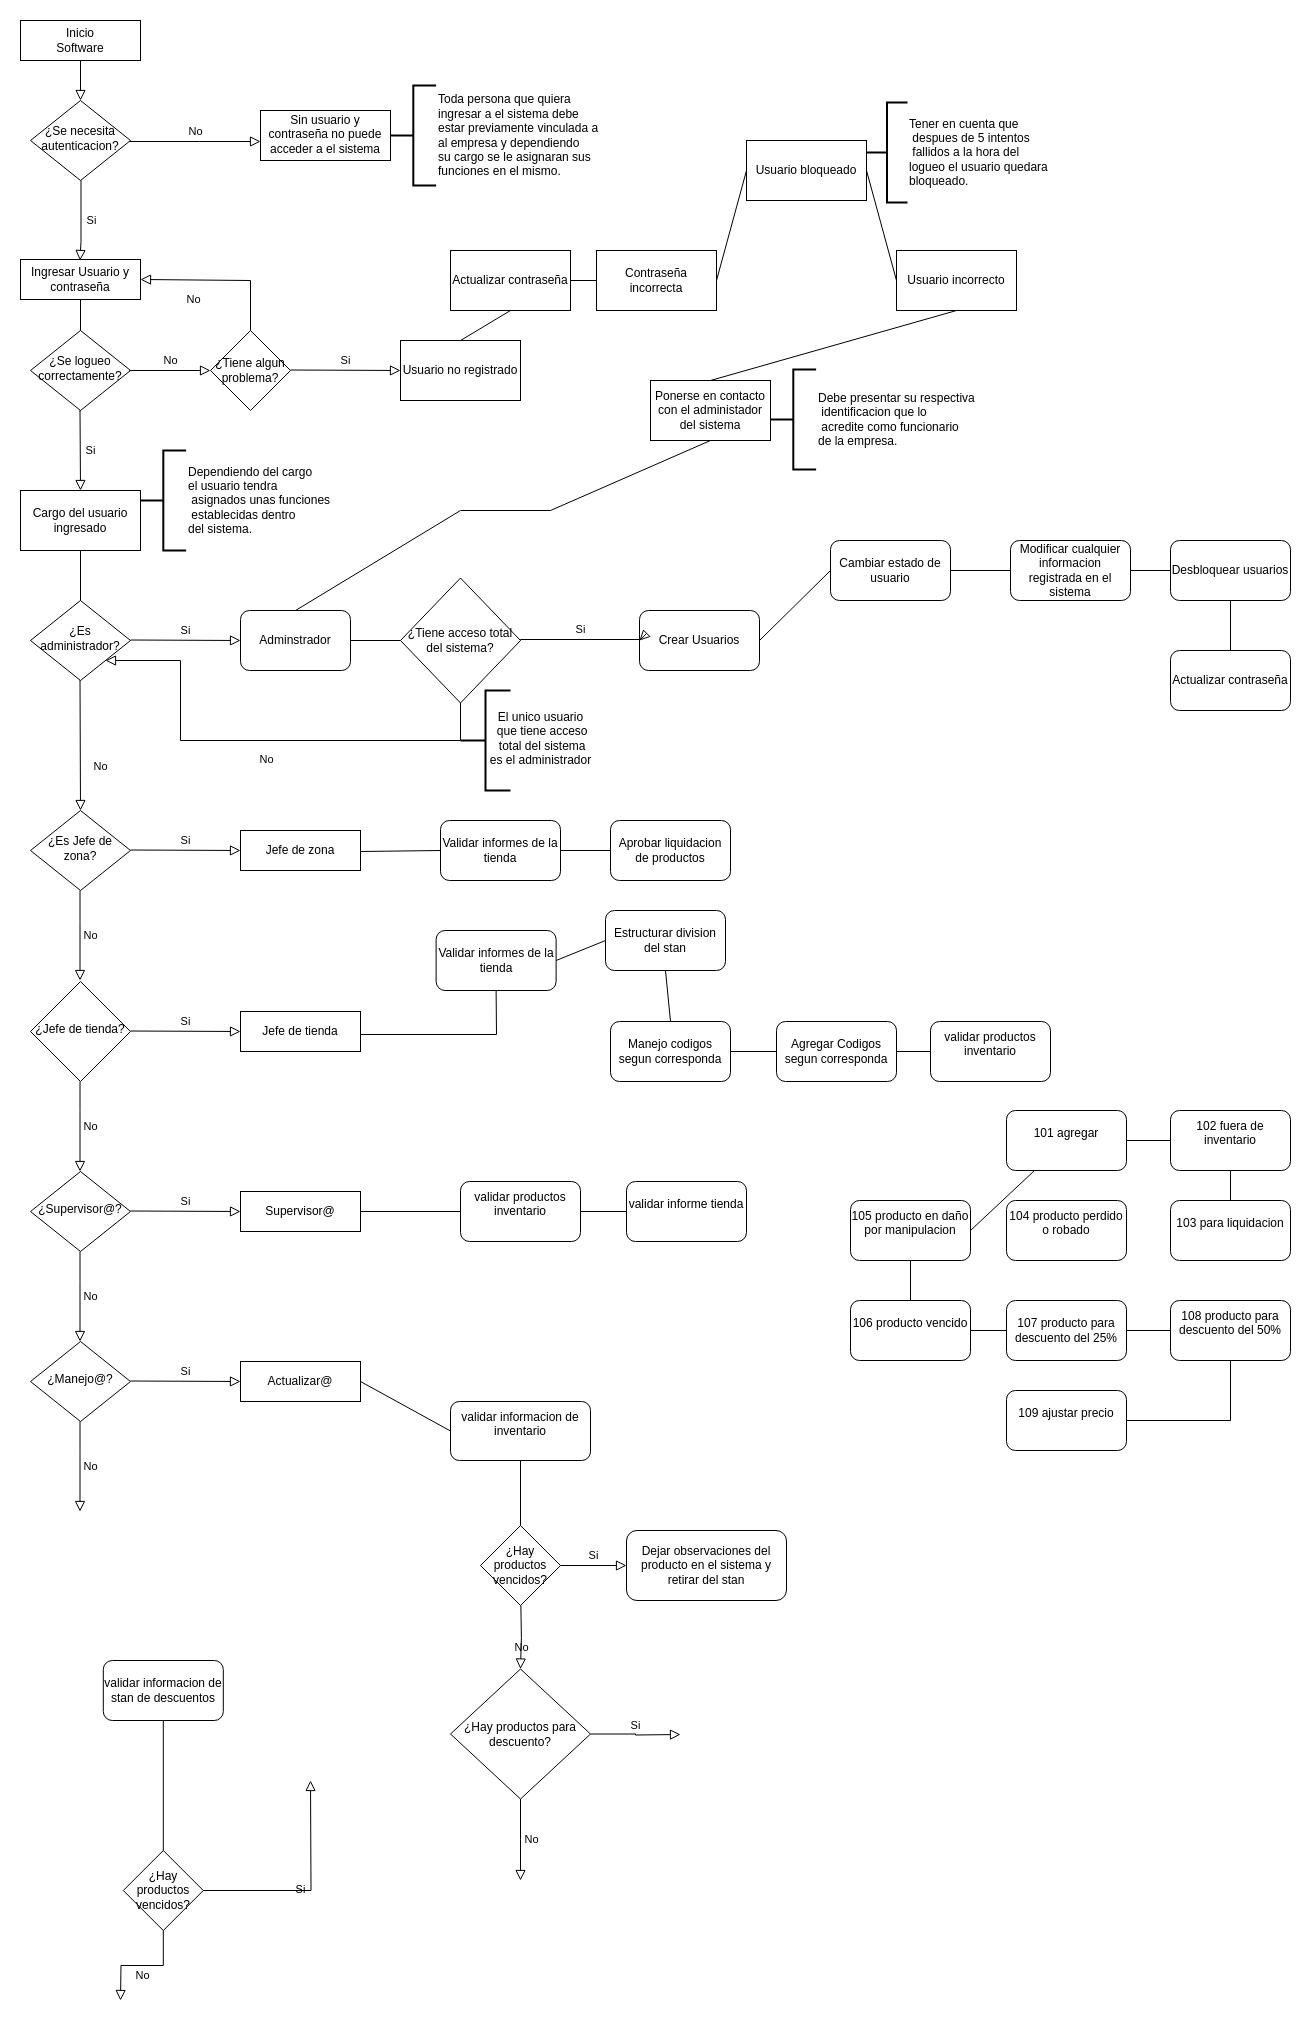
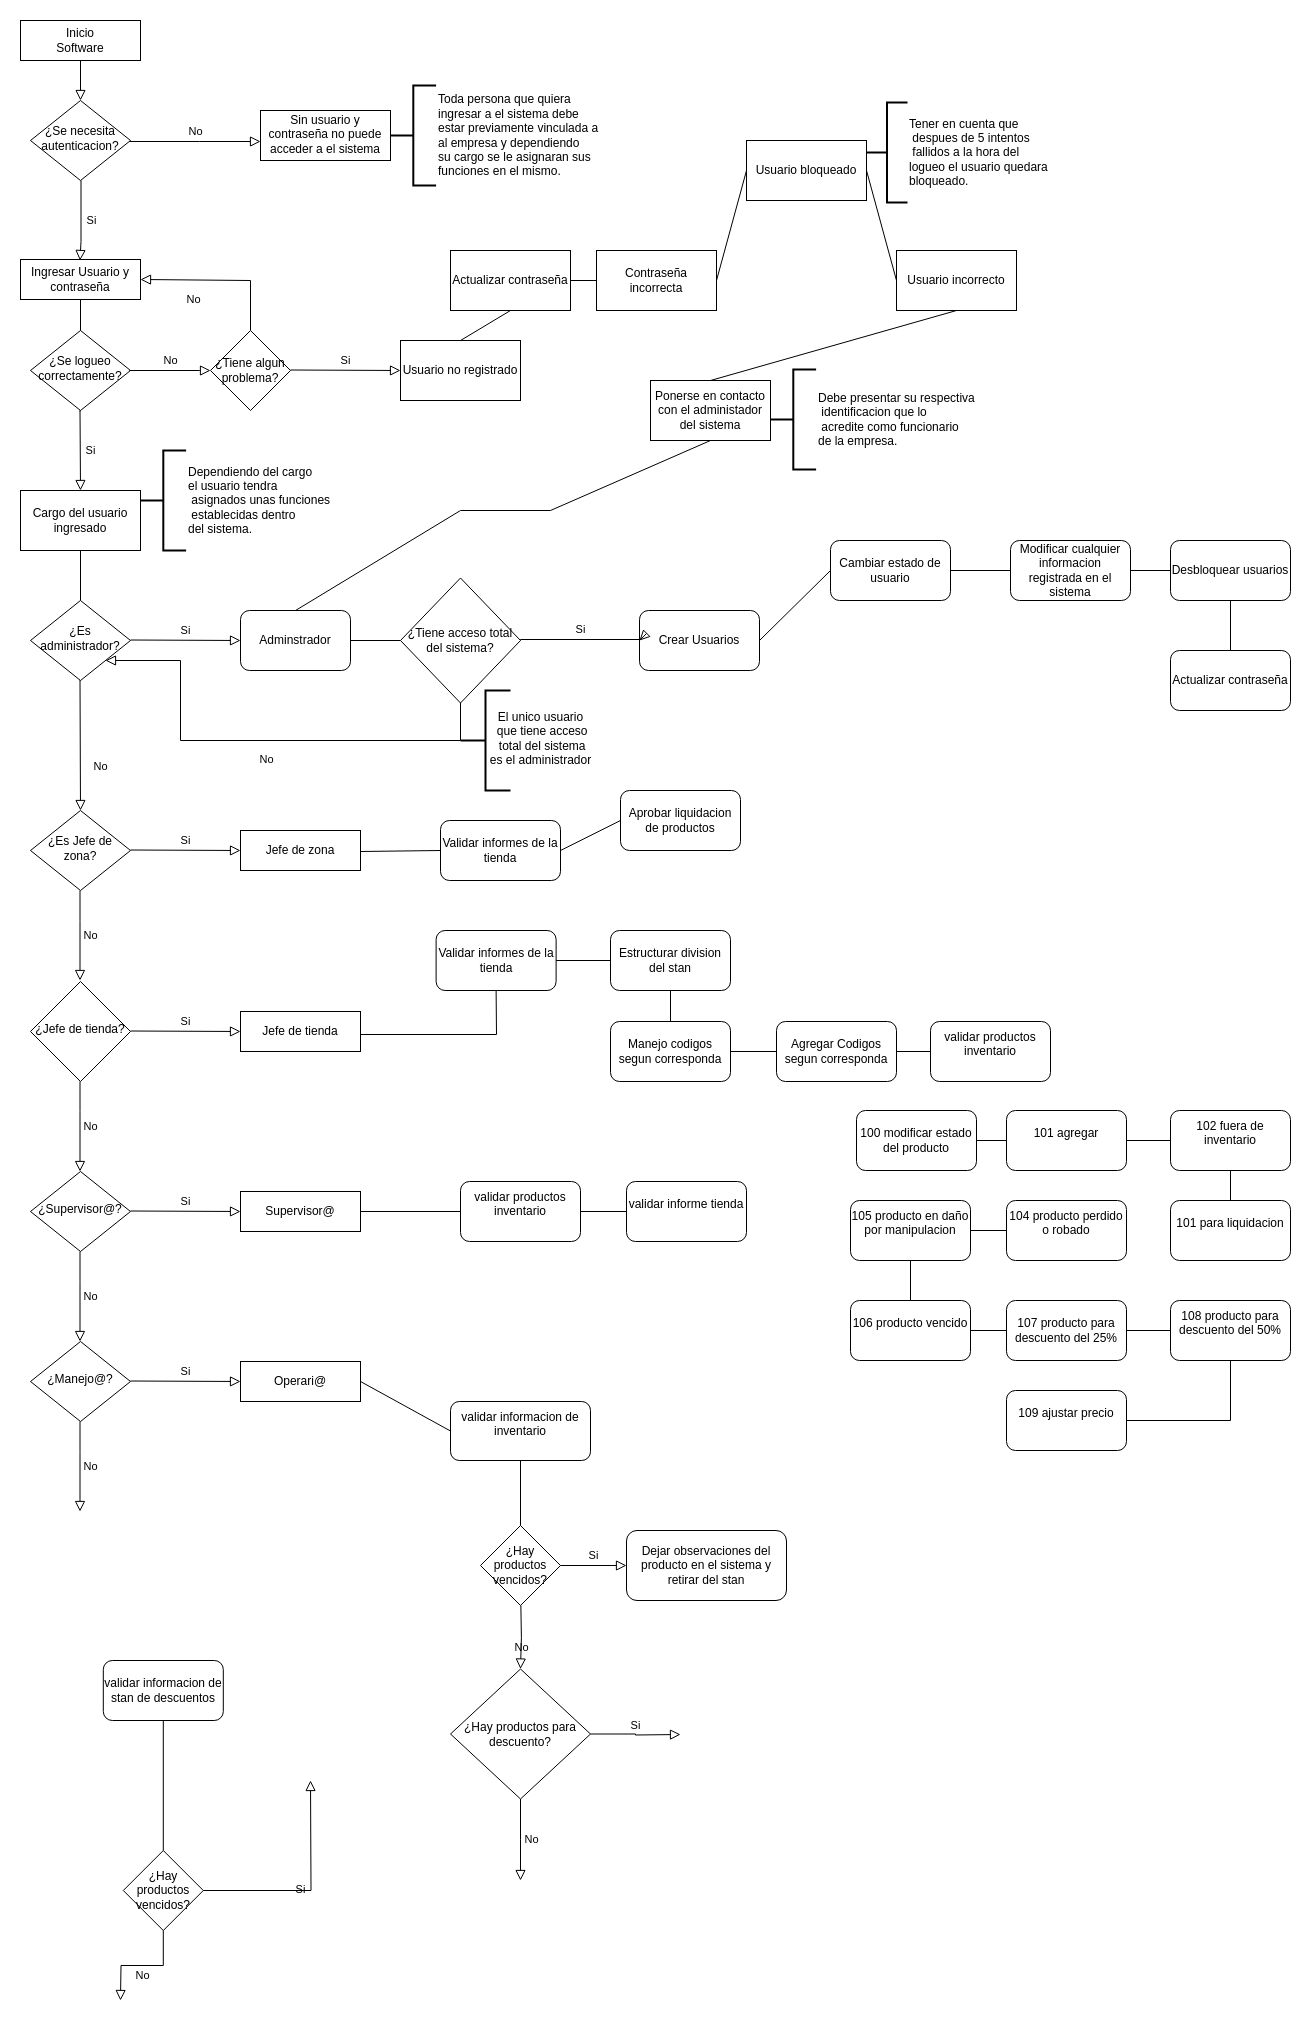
(671, 851) -> (681, 821)
(666, 941) -> (671, 961)
none -> (917, 1141)
none -> (992, 1141)
(1002, 1201) -> (989, 1231)
(1231, 1231) -> (1231, 1231)
(301, 1382) -> (301, 1382)
